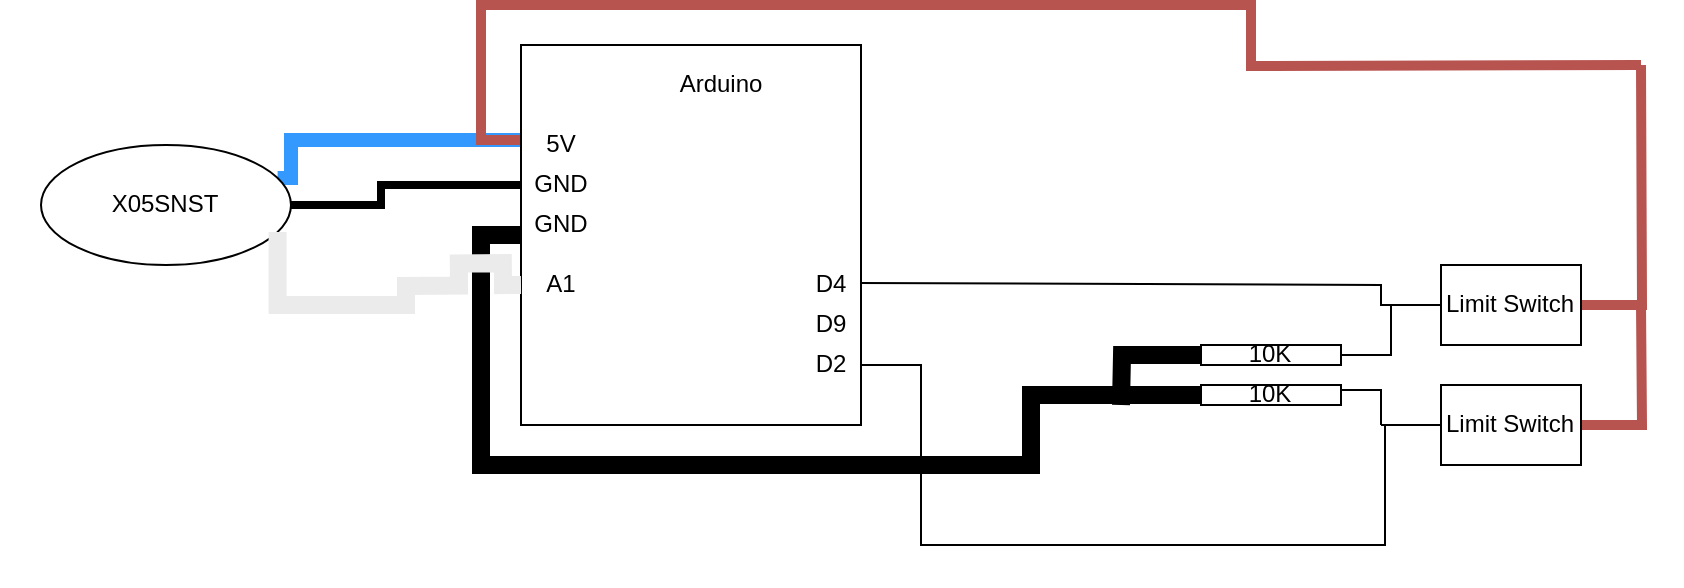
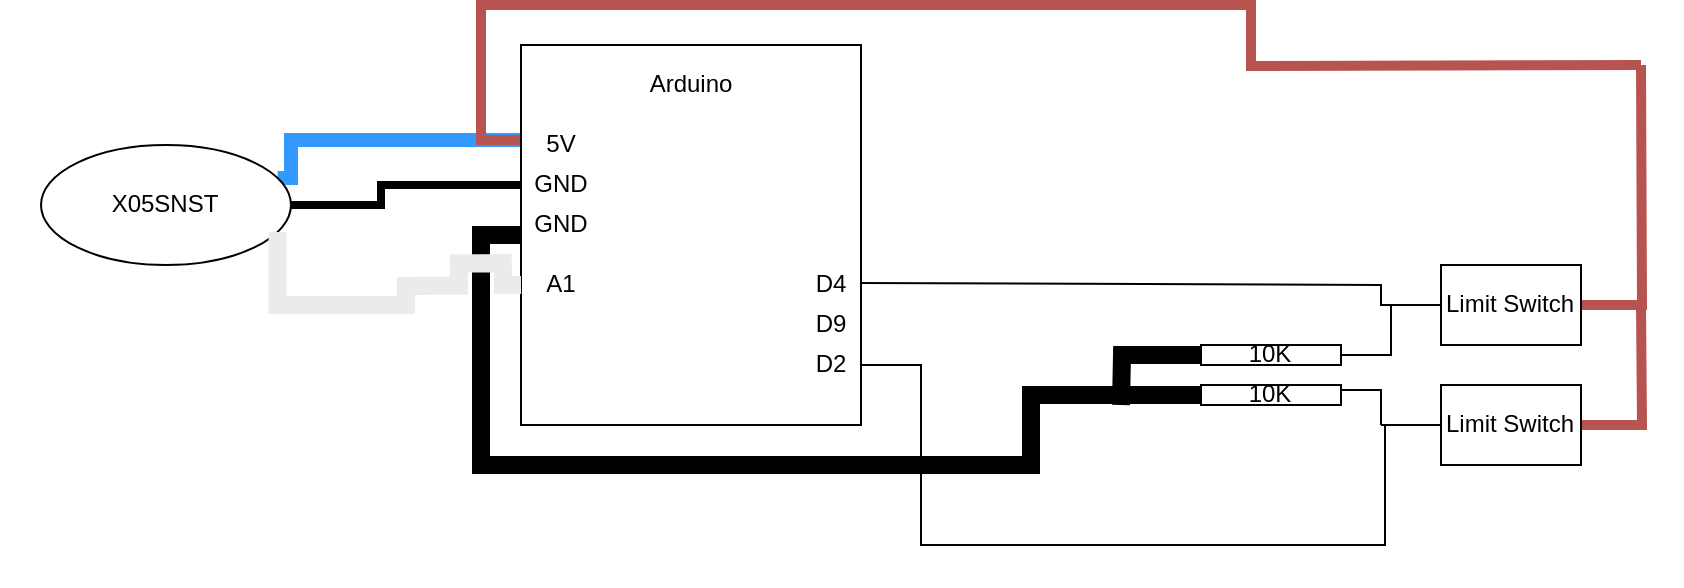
(721, 85) -> (691, 85)
